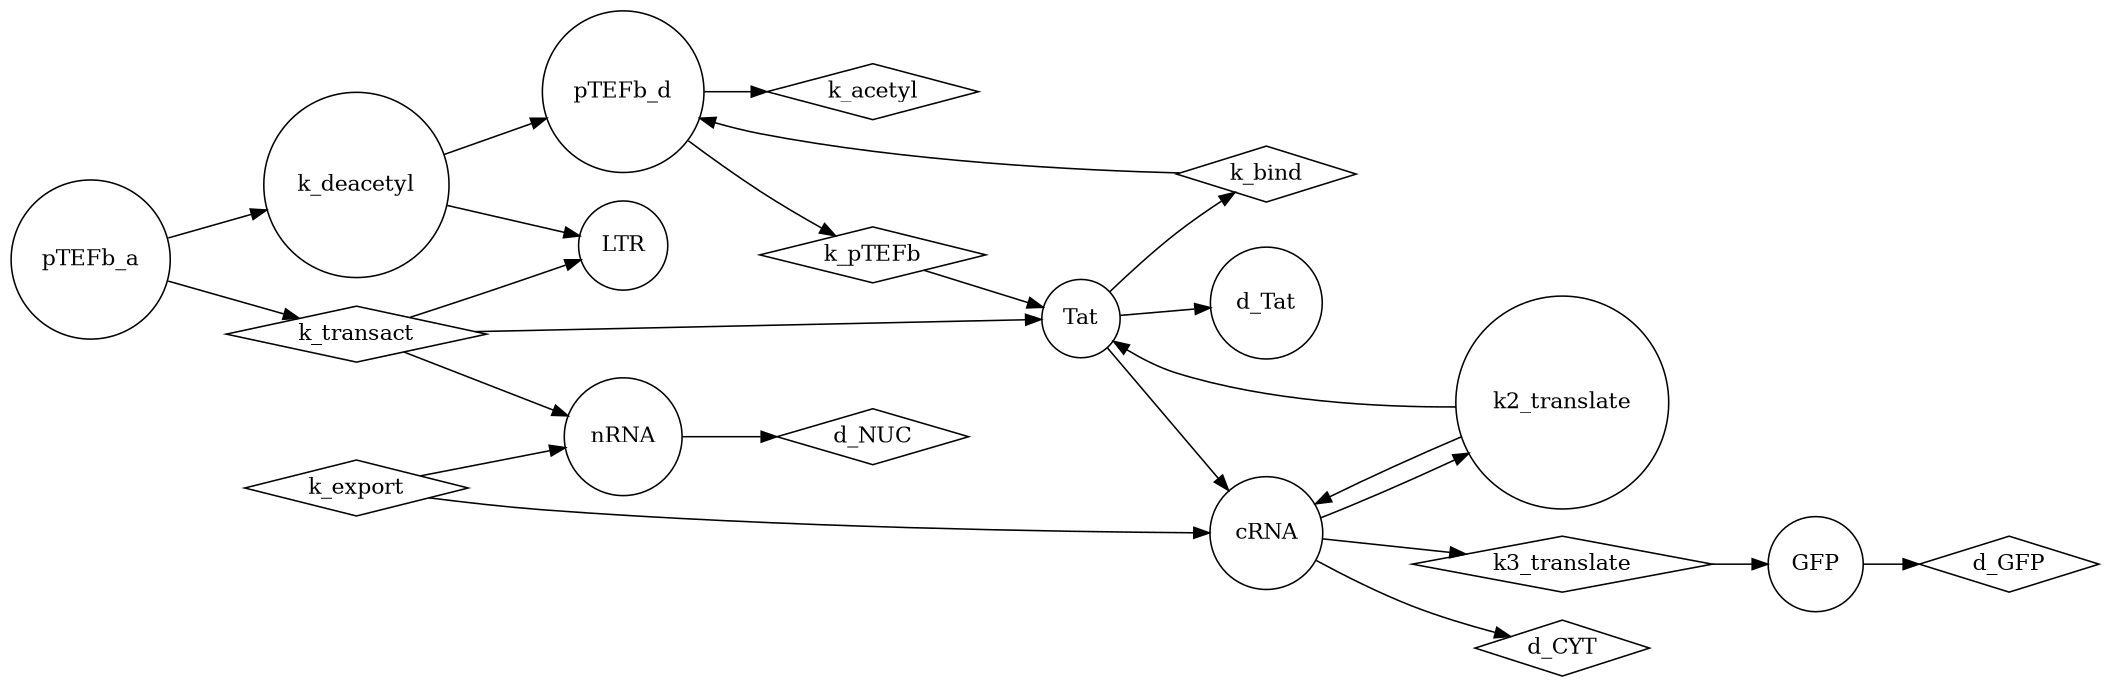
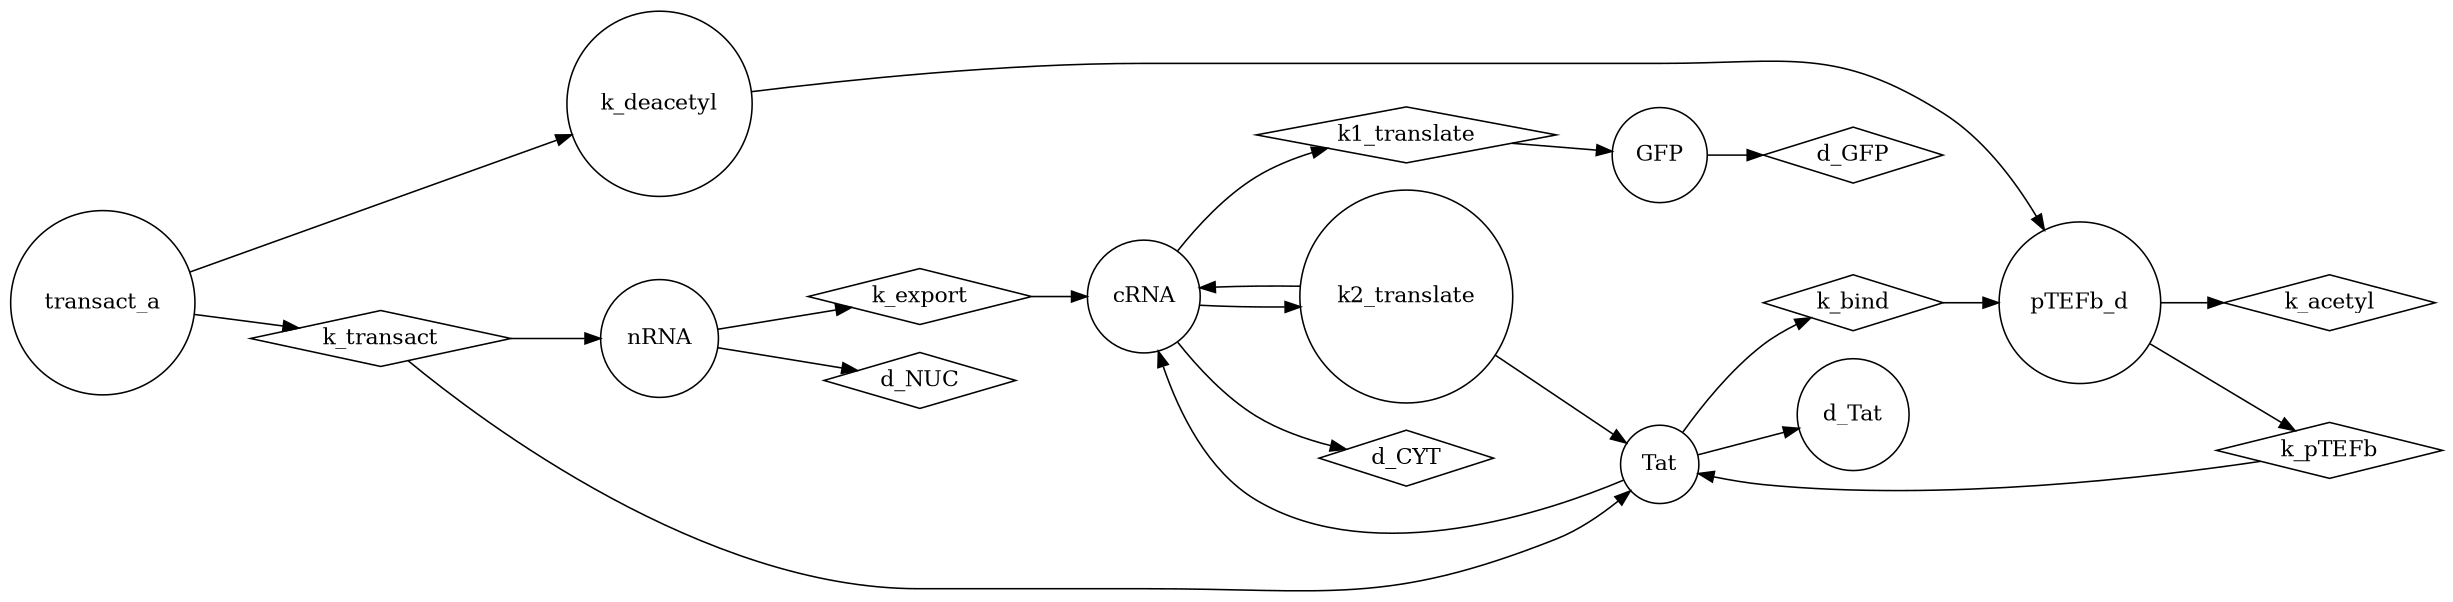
(623, 246) -> none
(91, 260) -> (103, 303)
(485, 463) -> (777, 320)
(1562, 564) -> (1406, 135)
